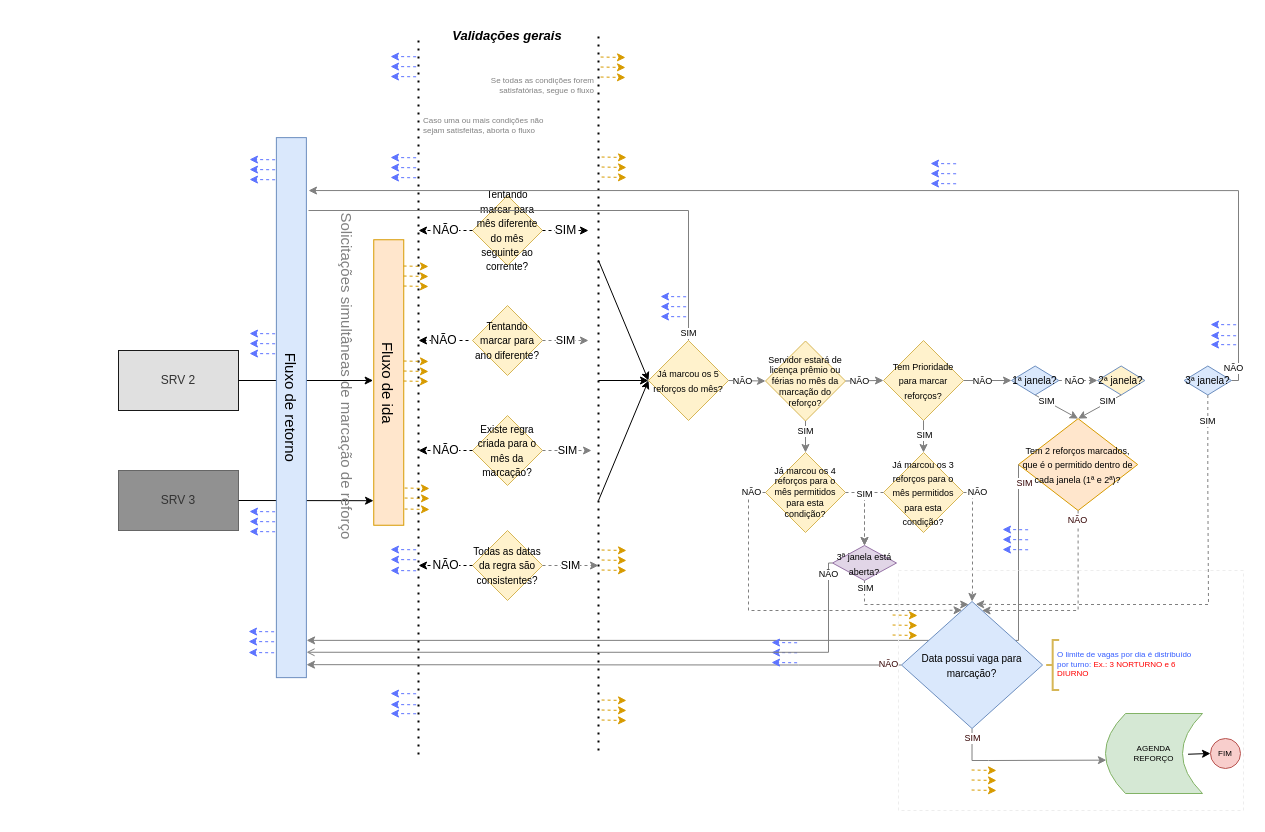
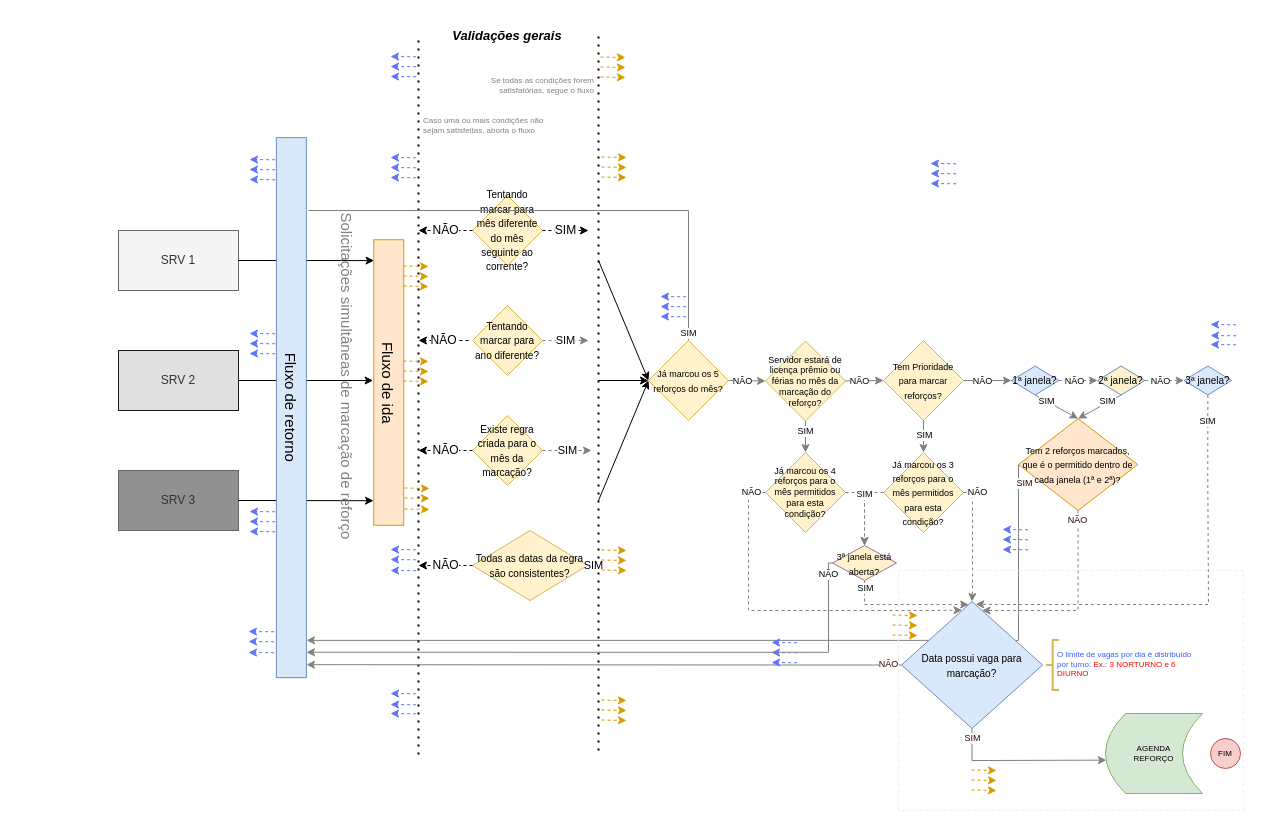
(875, 191) -> none
none -> (179, 261)
none -> (336, 261)
none -> (1161, 381)
(865, 563) -> (865, 563)
(508, 566) -> (530, 566)
(313, 652) -> (315, 652)
(1196, 754) -> none
